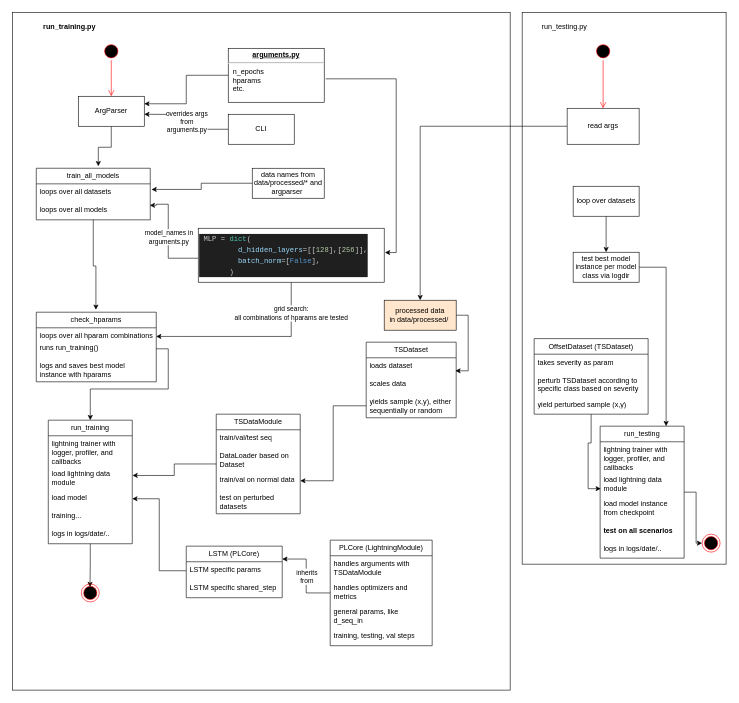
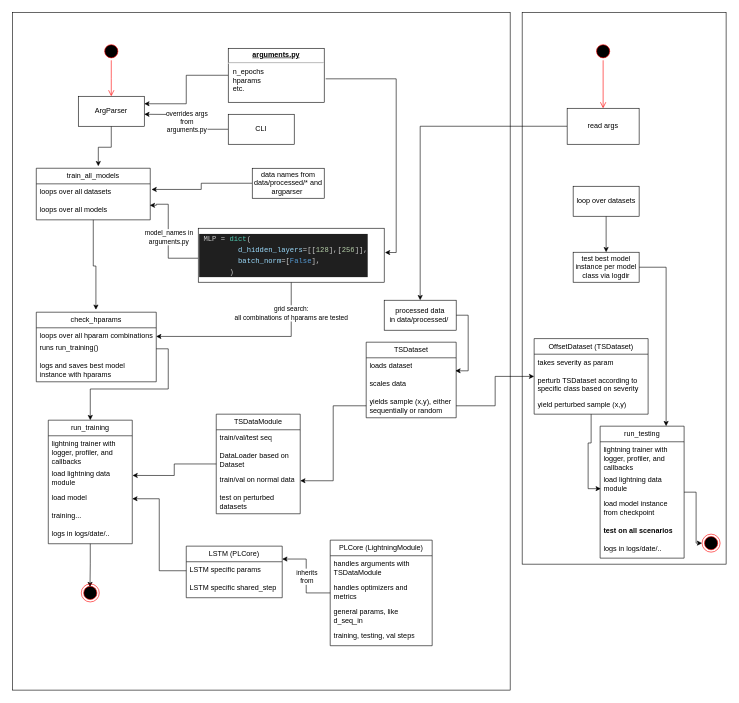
(69, 27) -> none
(564, 27) -> none
(420, 315) -> (420, 315)
none -> (512, 377)
